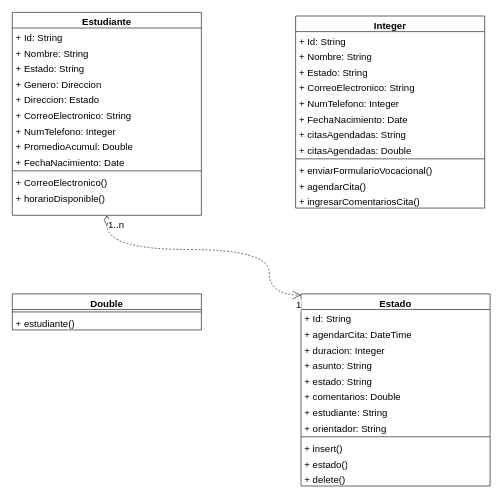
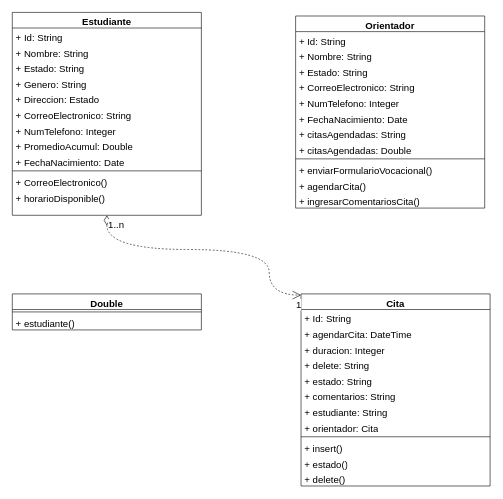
(390, 26) -> (390, 26)
(61, 85) -> (54, 85)
(395, 304) -> (395, 304)
(343, 366) -> (341, 366)
(355, 397) -> (355, 397)
(352, 428) -> (347, 428)
